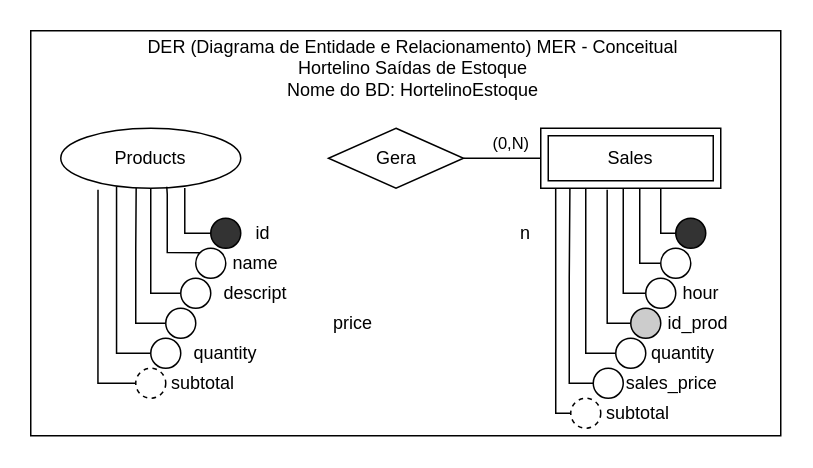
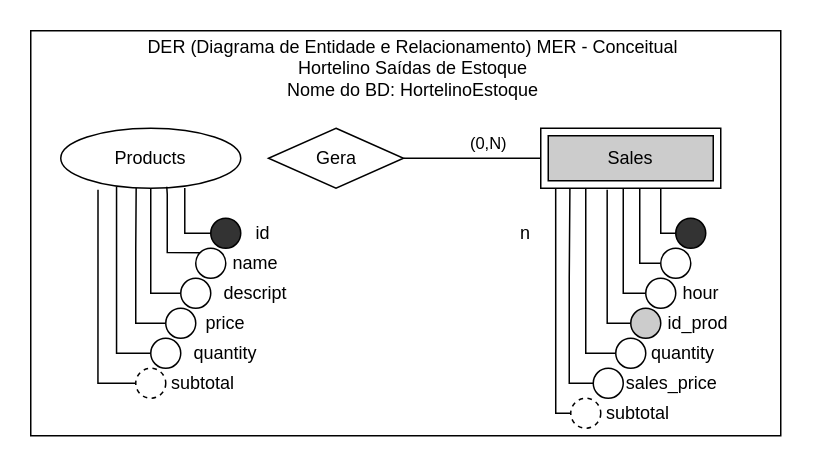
(396, 158) -> (336, 158)
(631, 158) -> (631, 158)
(353, 323) -> (226, 323)
